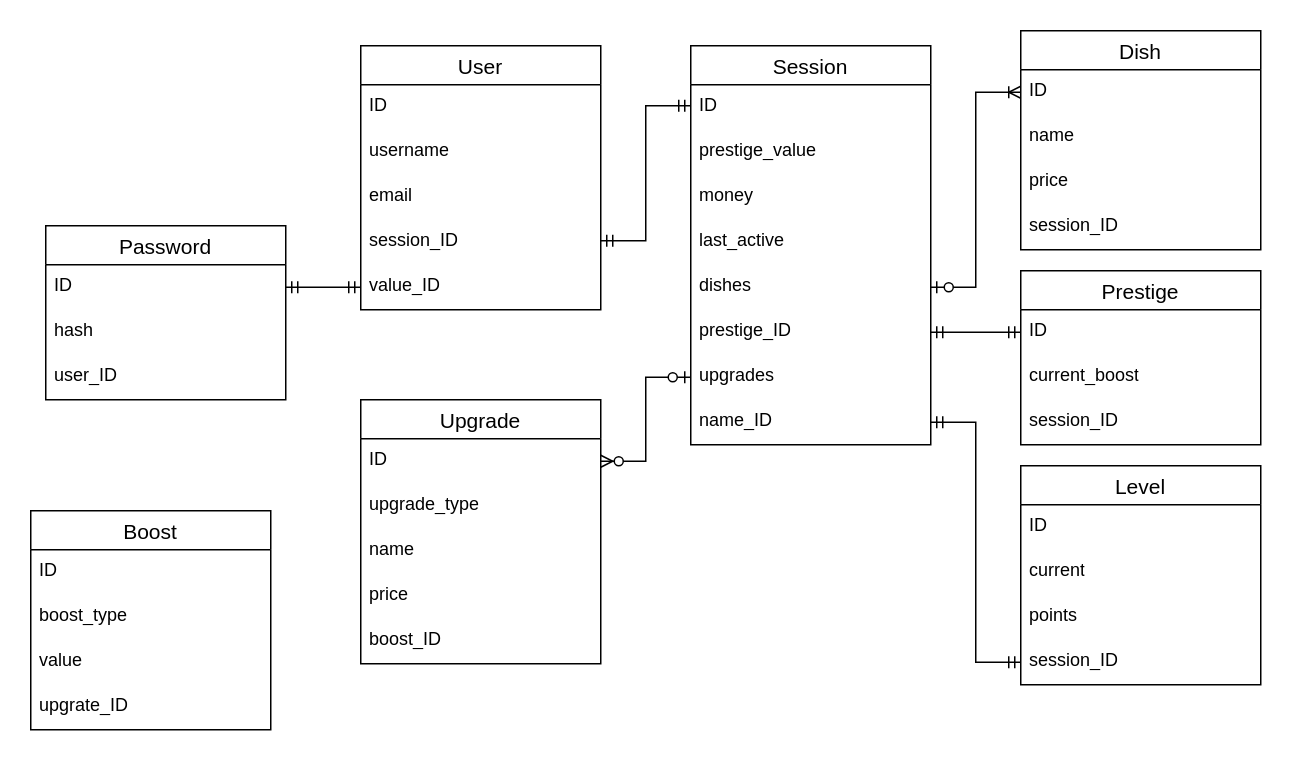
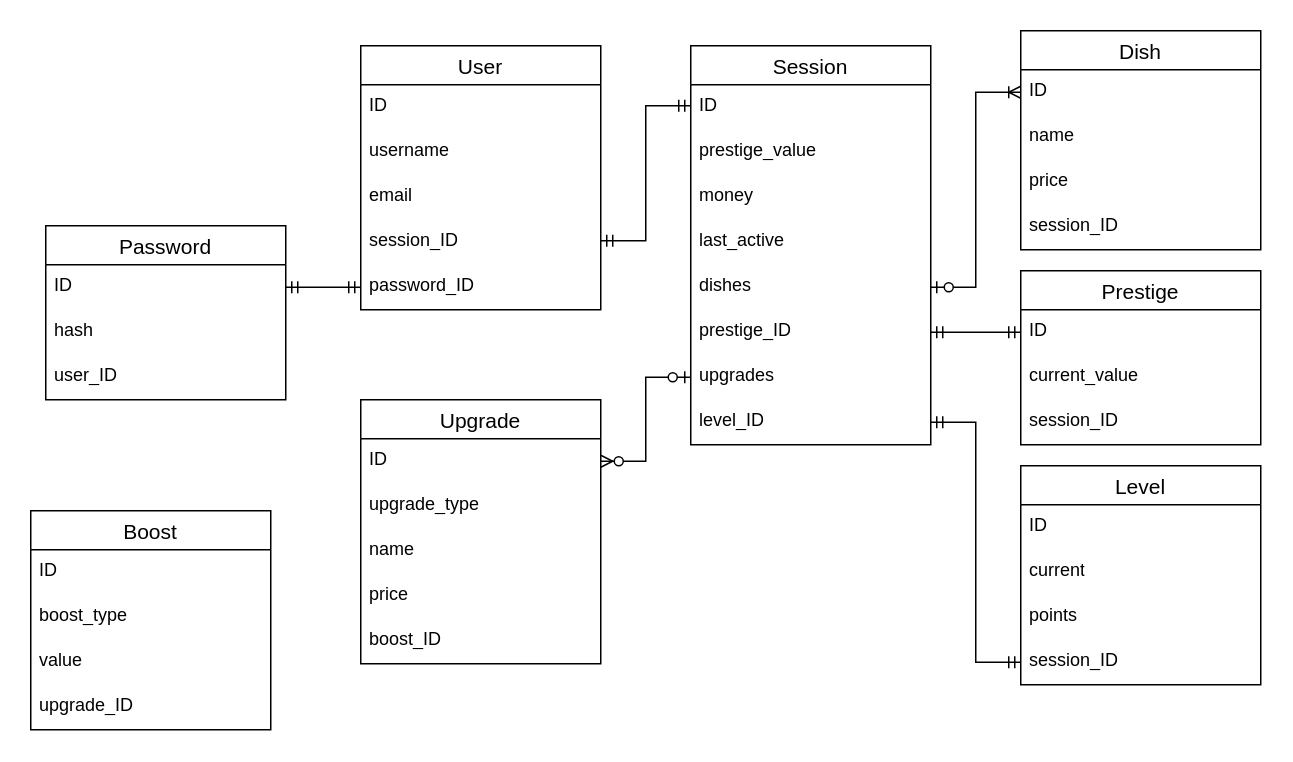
(408, 286) -> (425, 286)
(1095, 376) -> (1093, 376)
(735, 421) -> (735, 421)
(90, 706) -> (90, 706)
